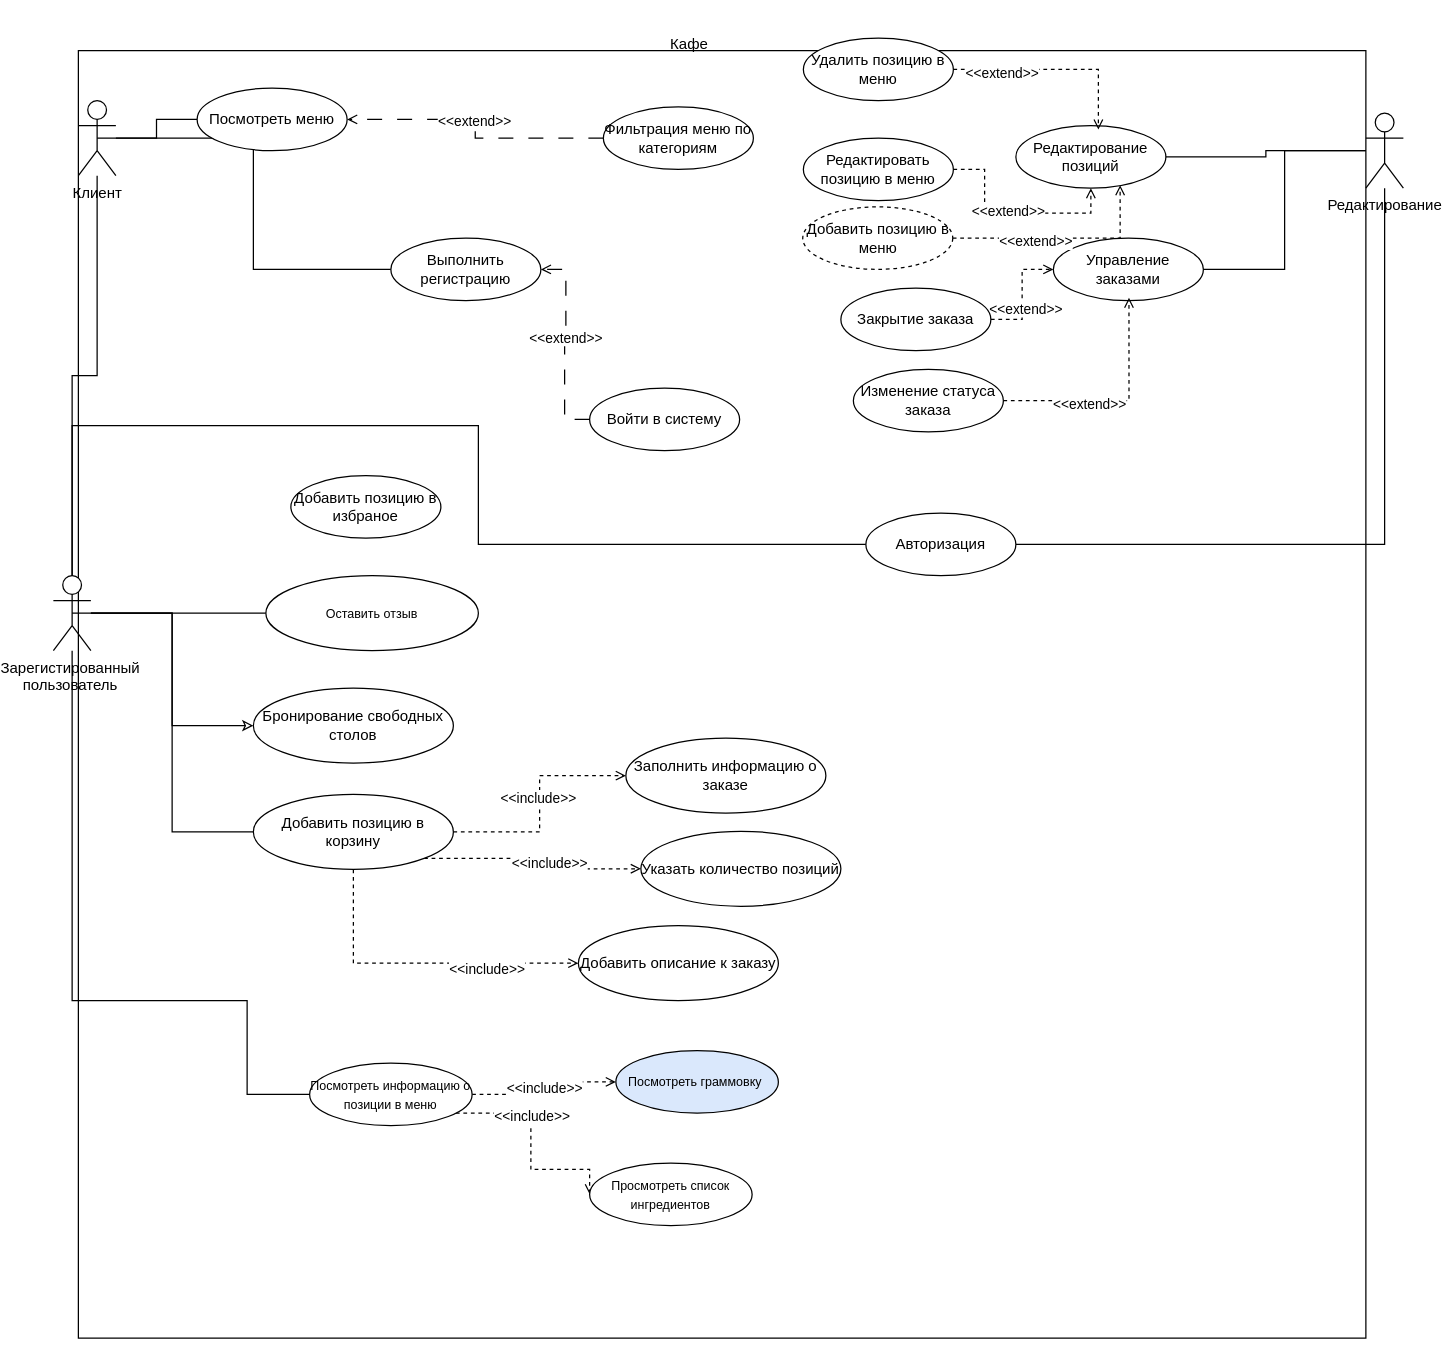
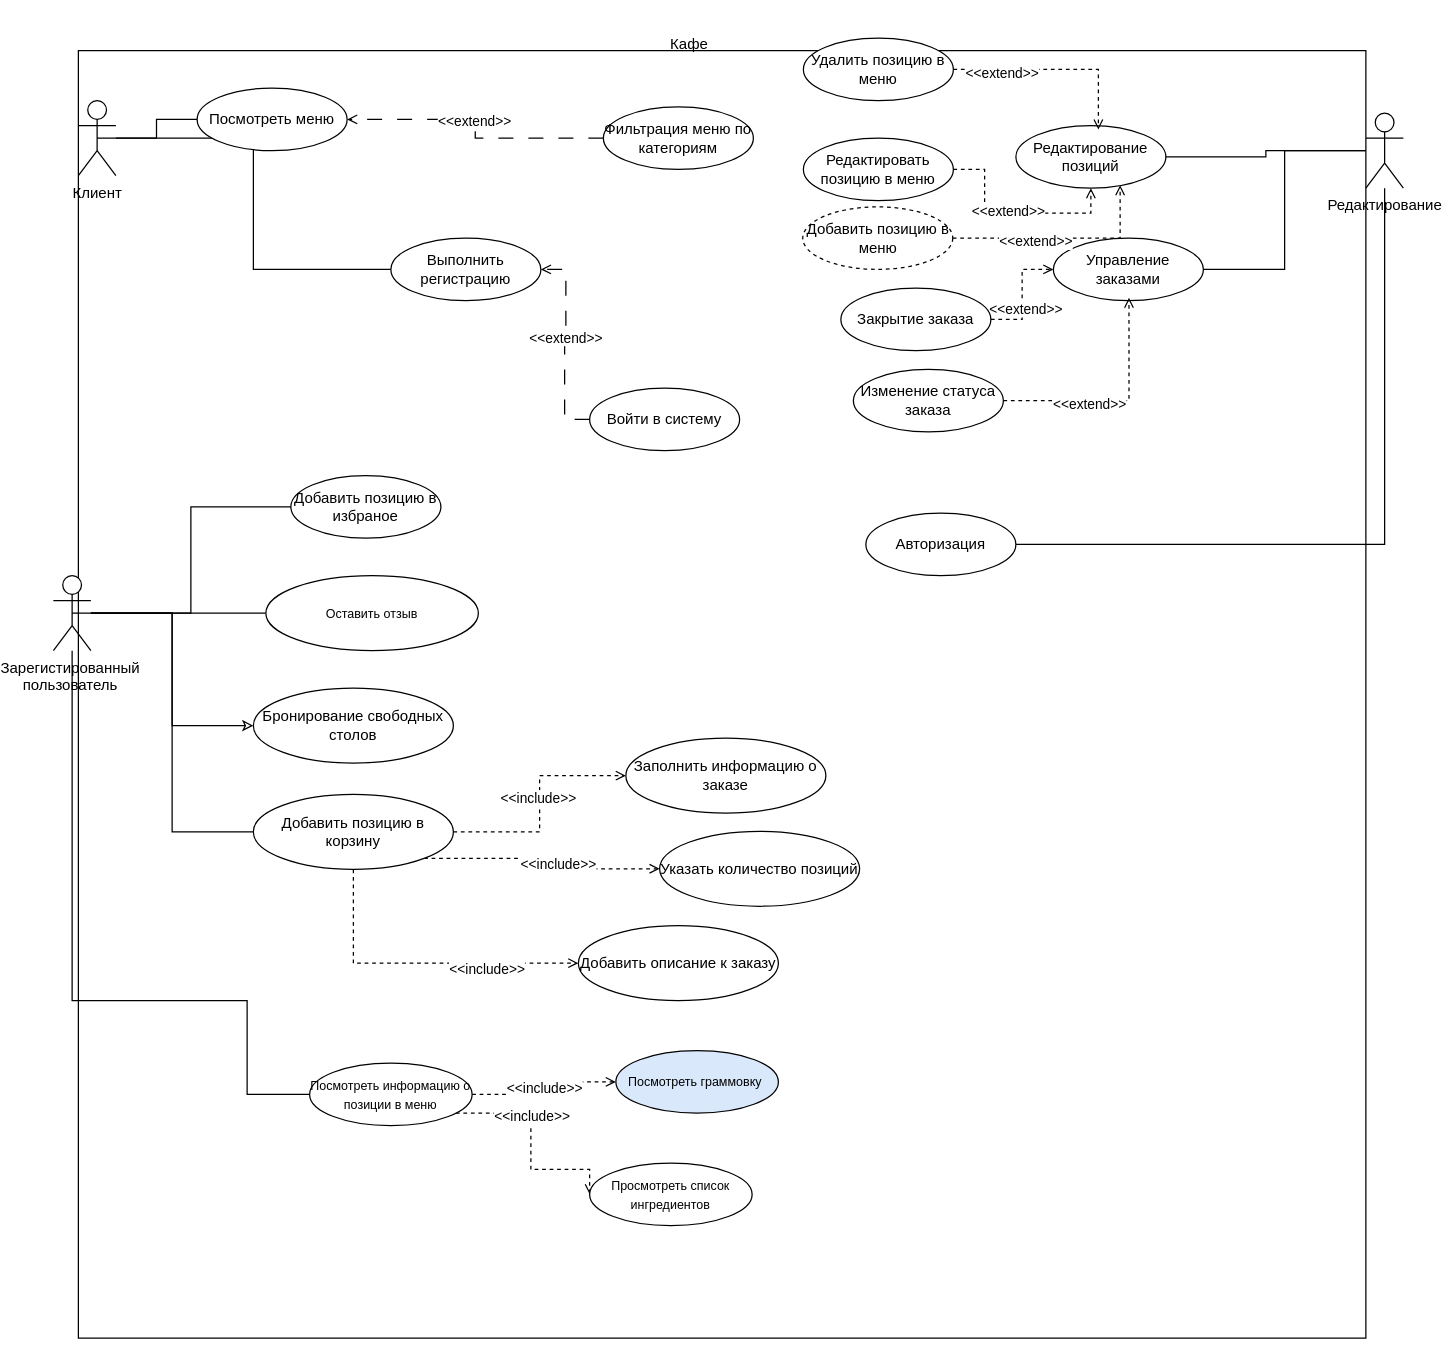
(97, 312) -> (191, 509)
(478, 476) -> none
(741, 869) -> (759, 869)
